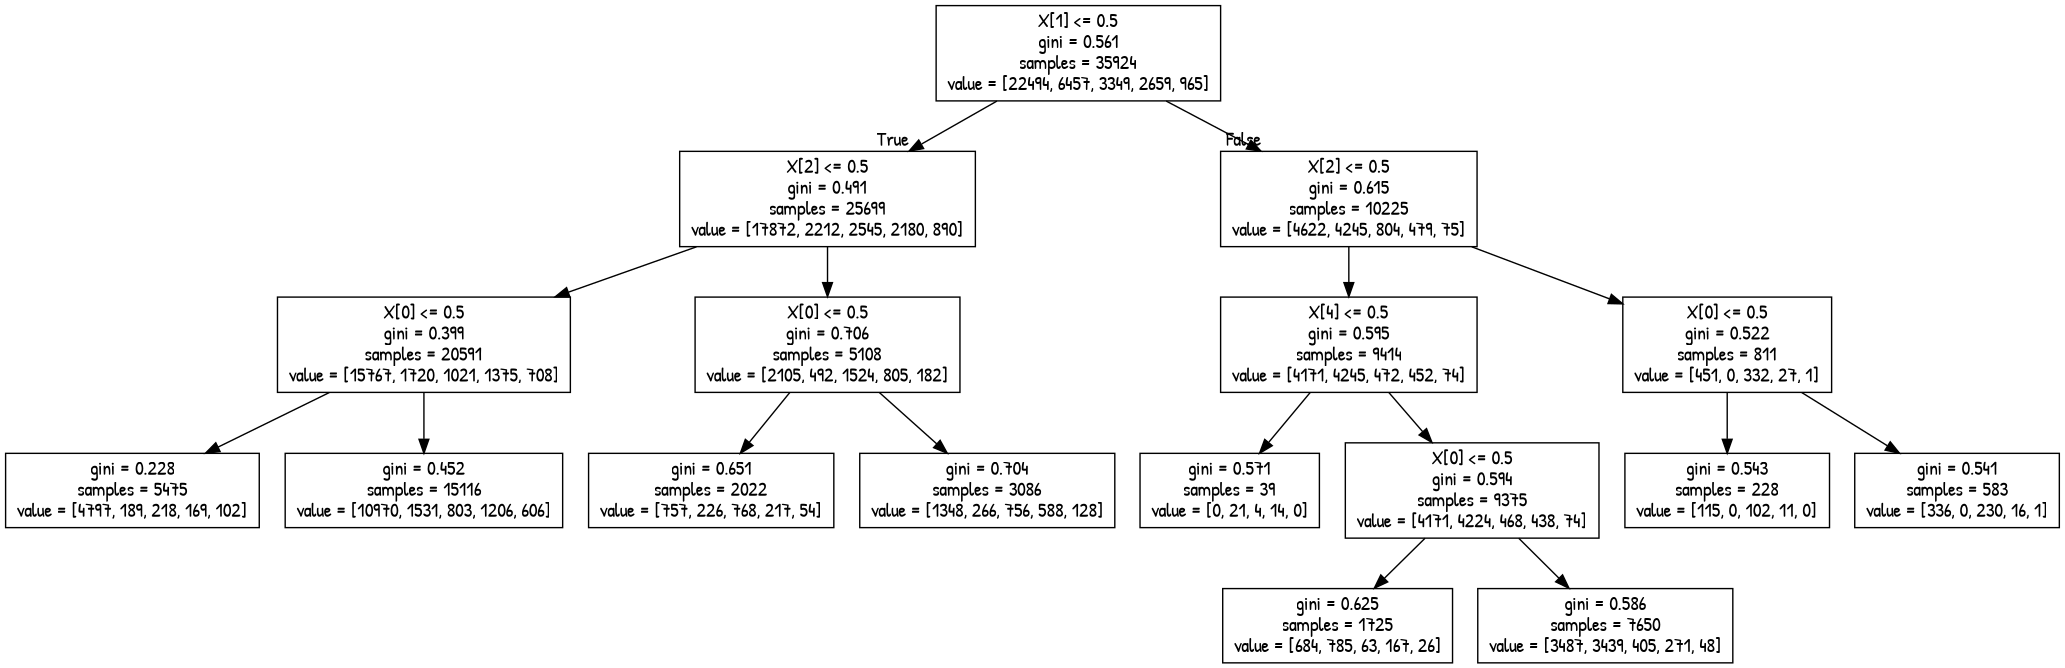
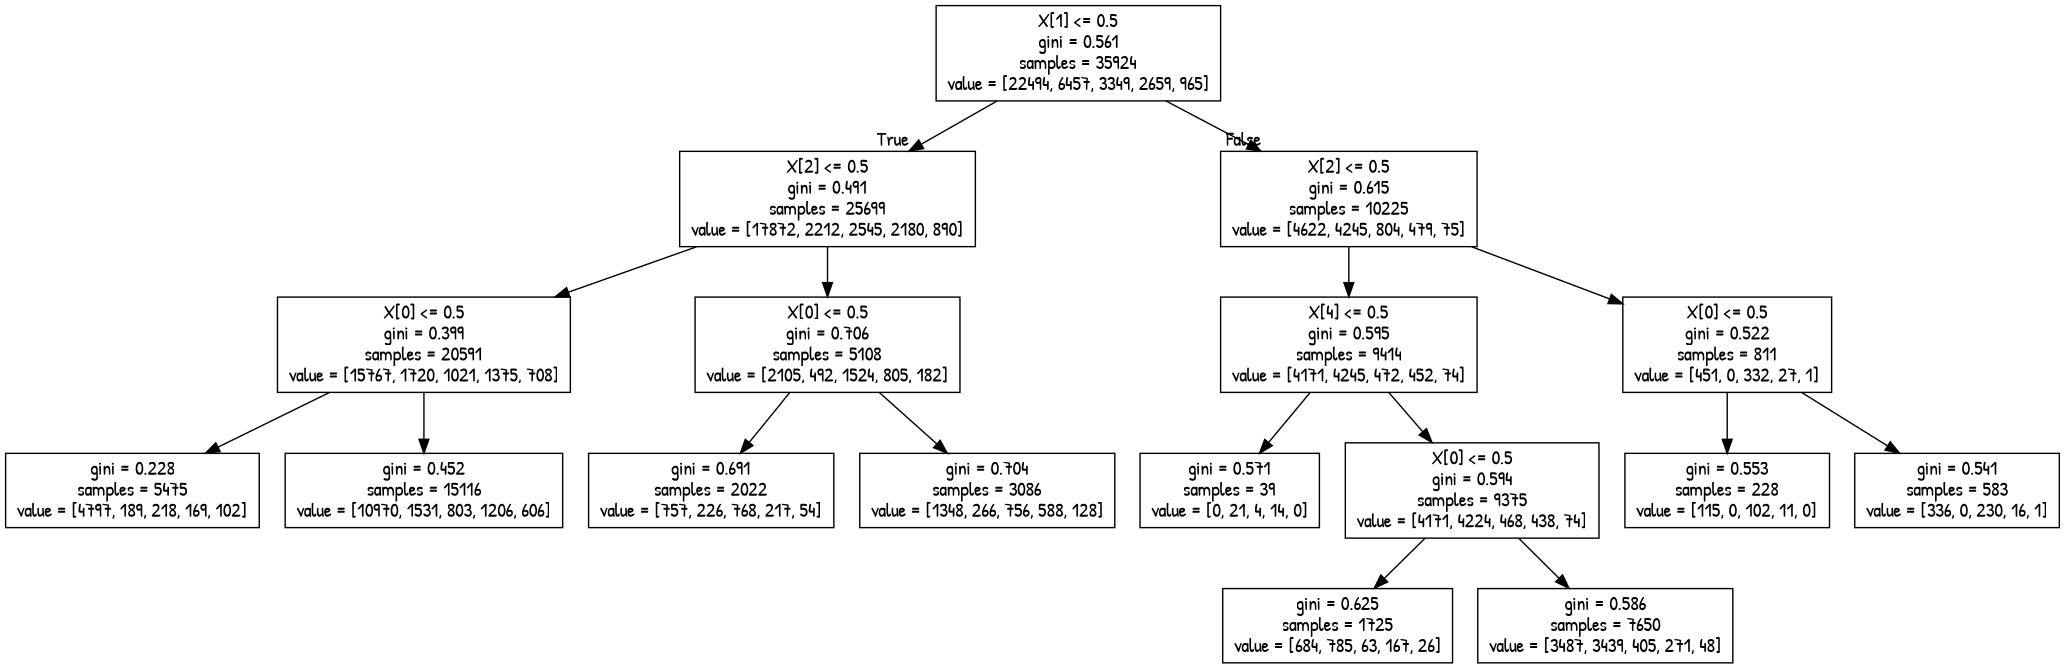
(711, 490) -> (711, 490)
(1727, 490) -> (1727, 490)
